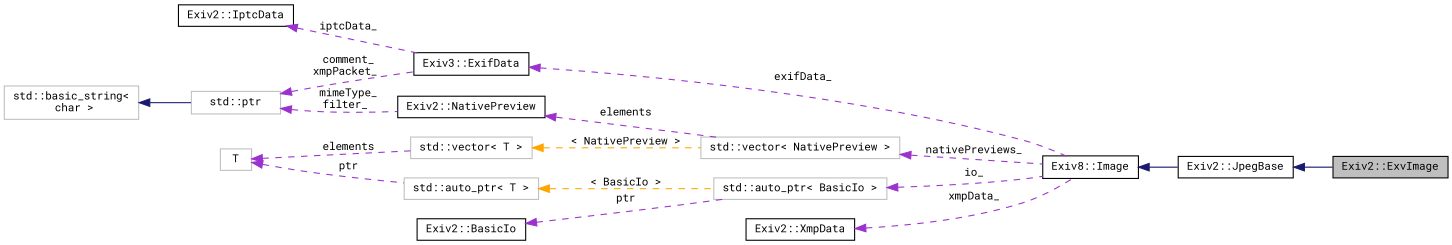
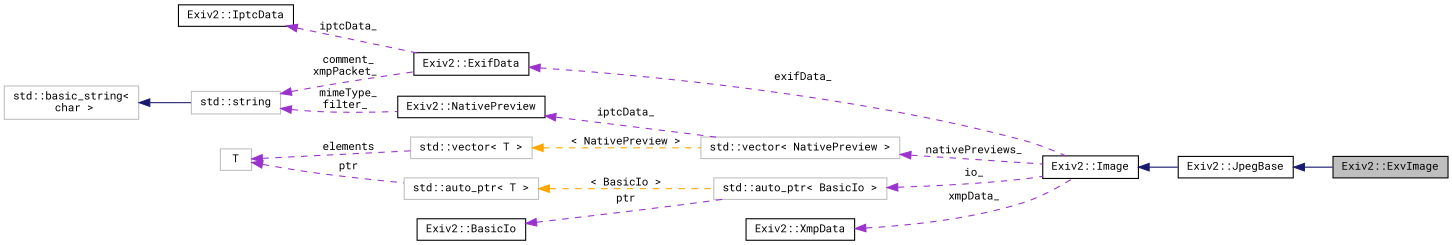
(471, 64) -> (471, 64)
(236, 103) -> (236, 103)
(623, 113) -> (623, 113)
(1091, 167) -> (1091, 167)
